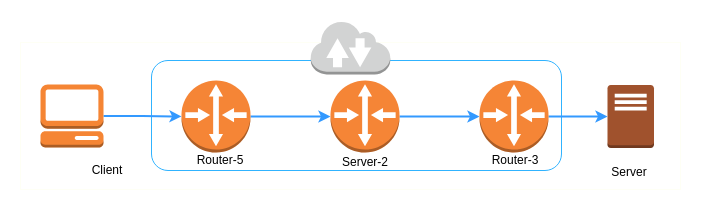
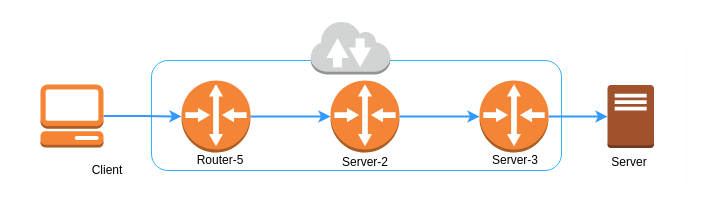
(516, 161) -> (516, 161)
(629, 173) -> (629, 163)
